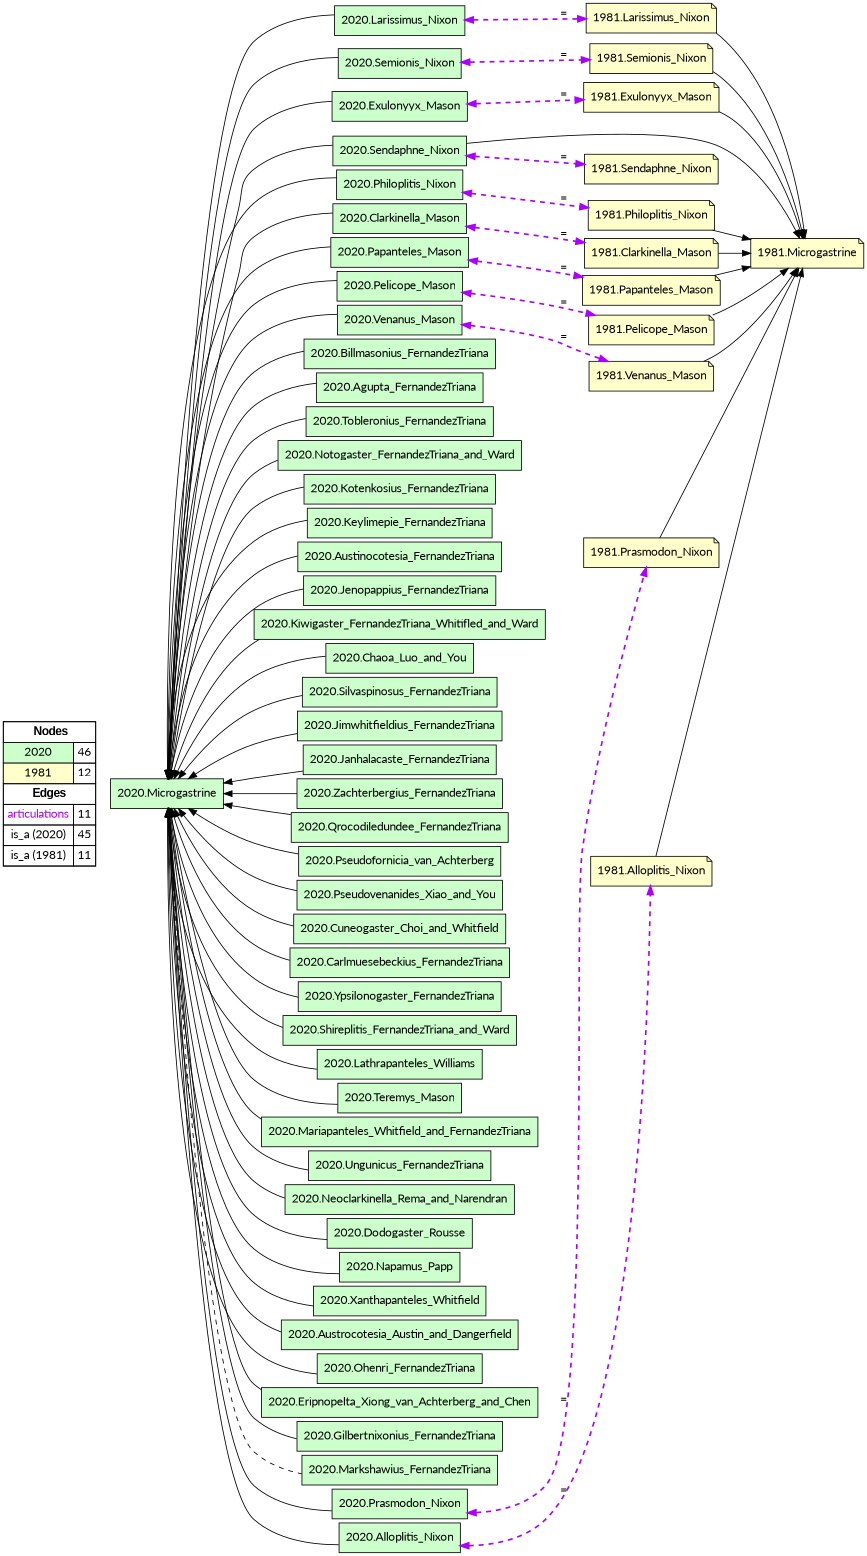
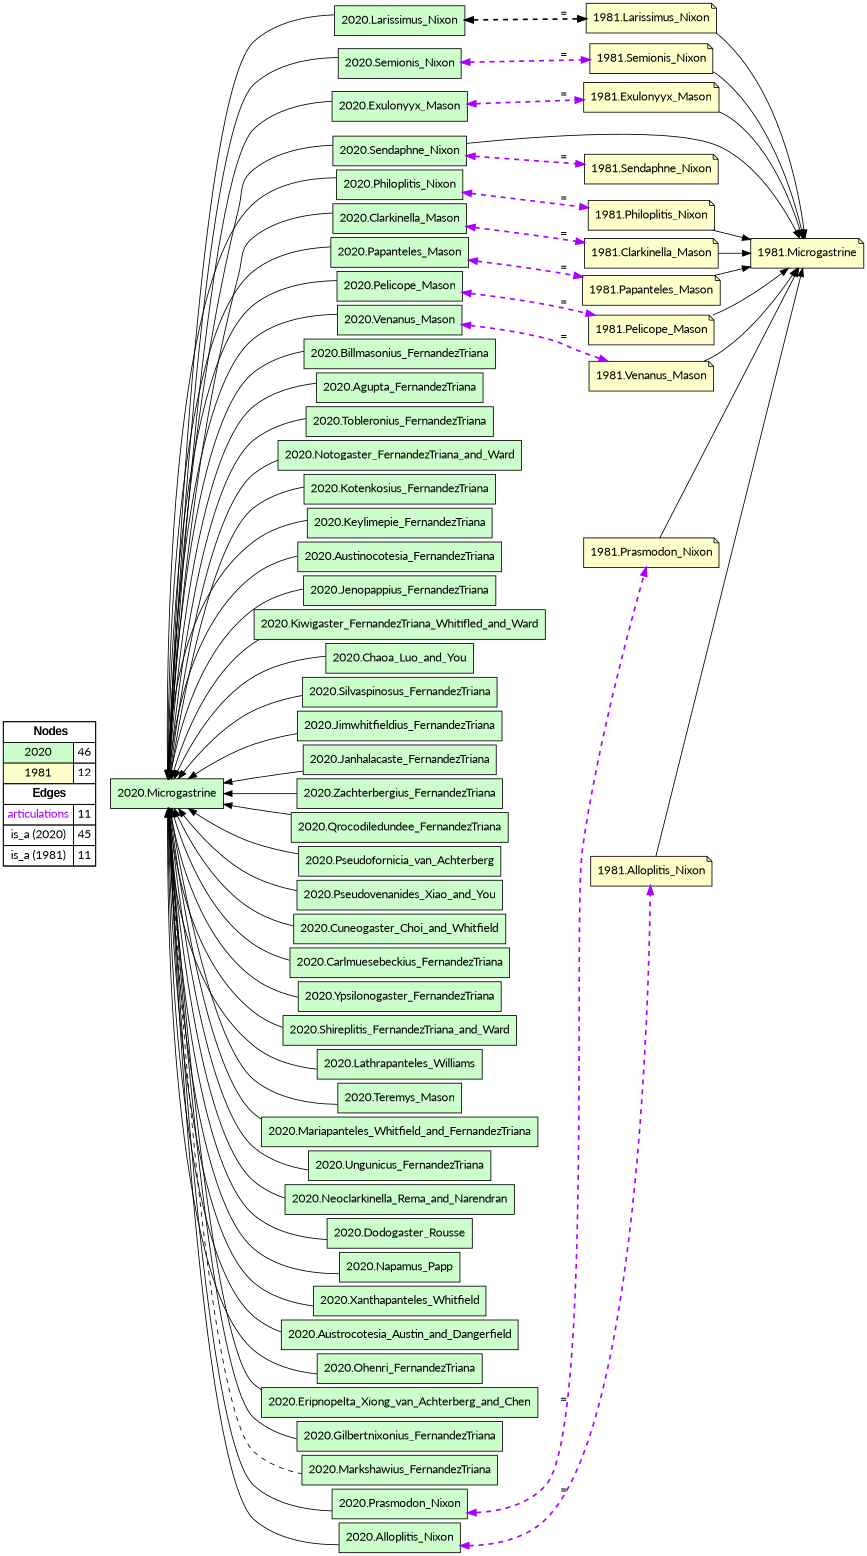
(526, 19) -> (526, 19)
